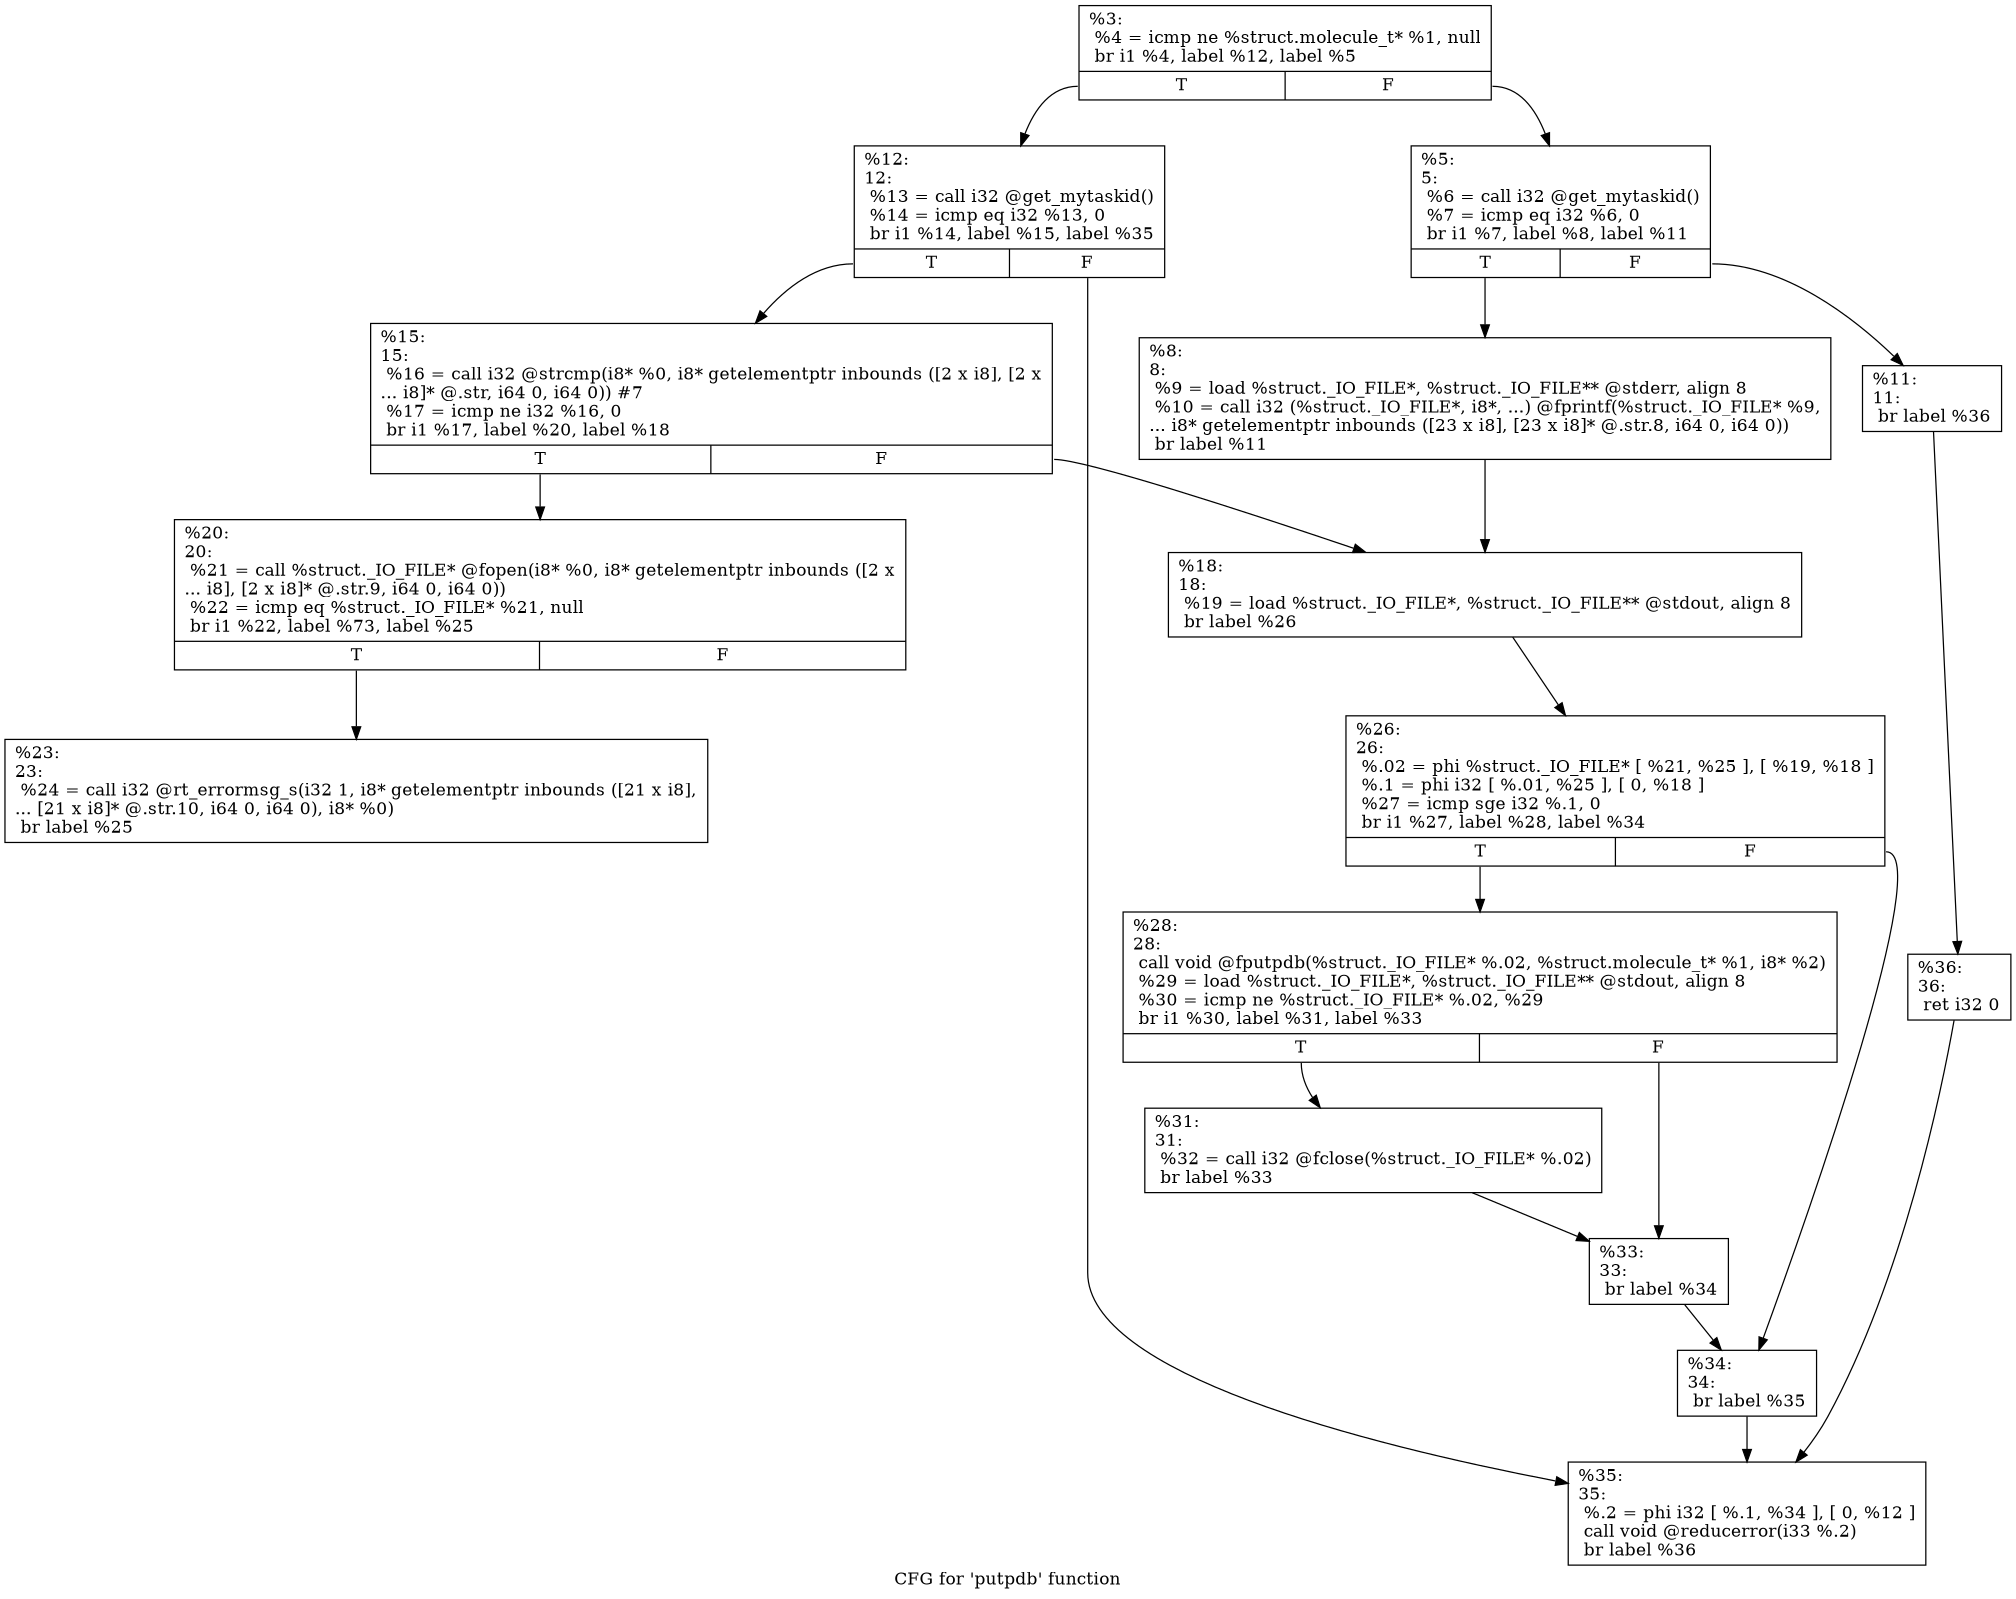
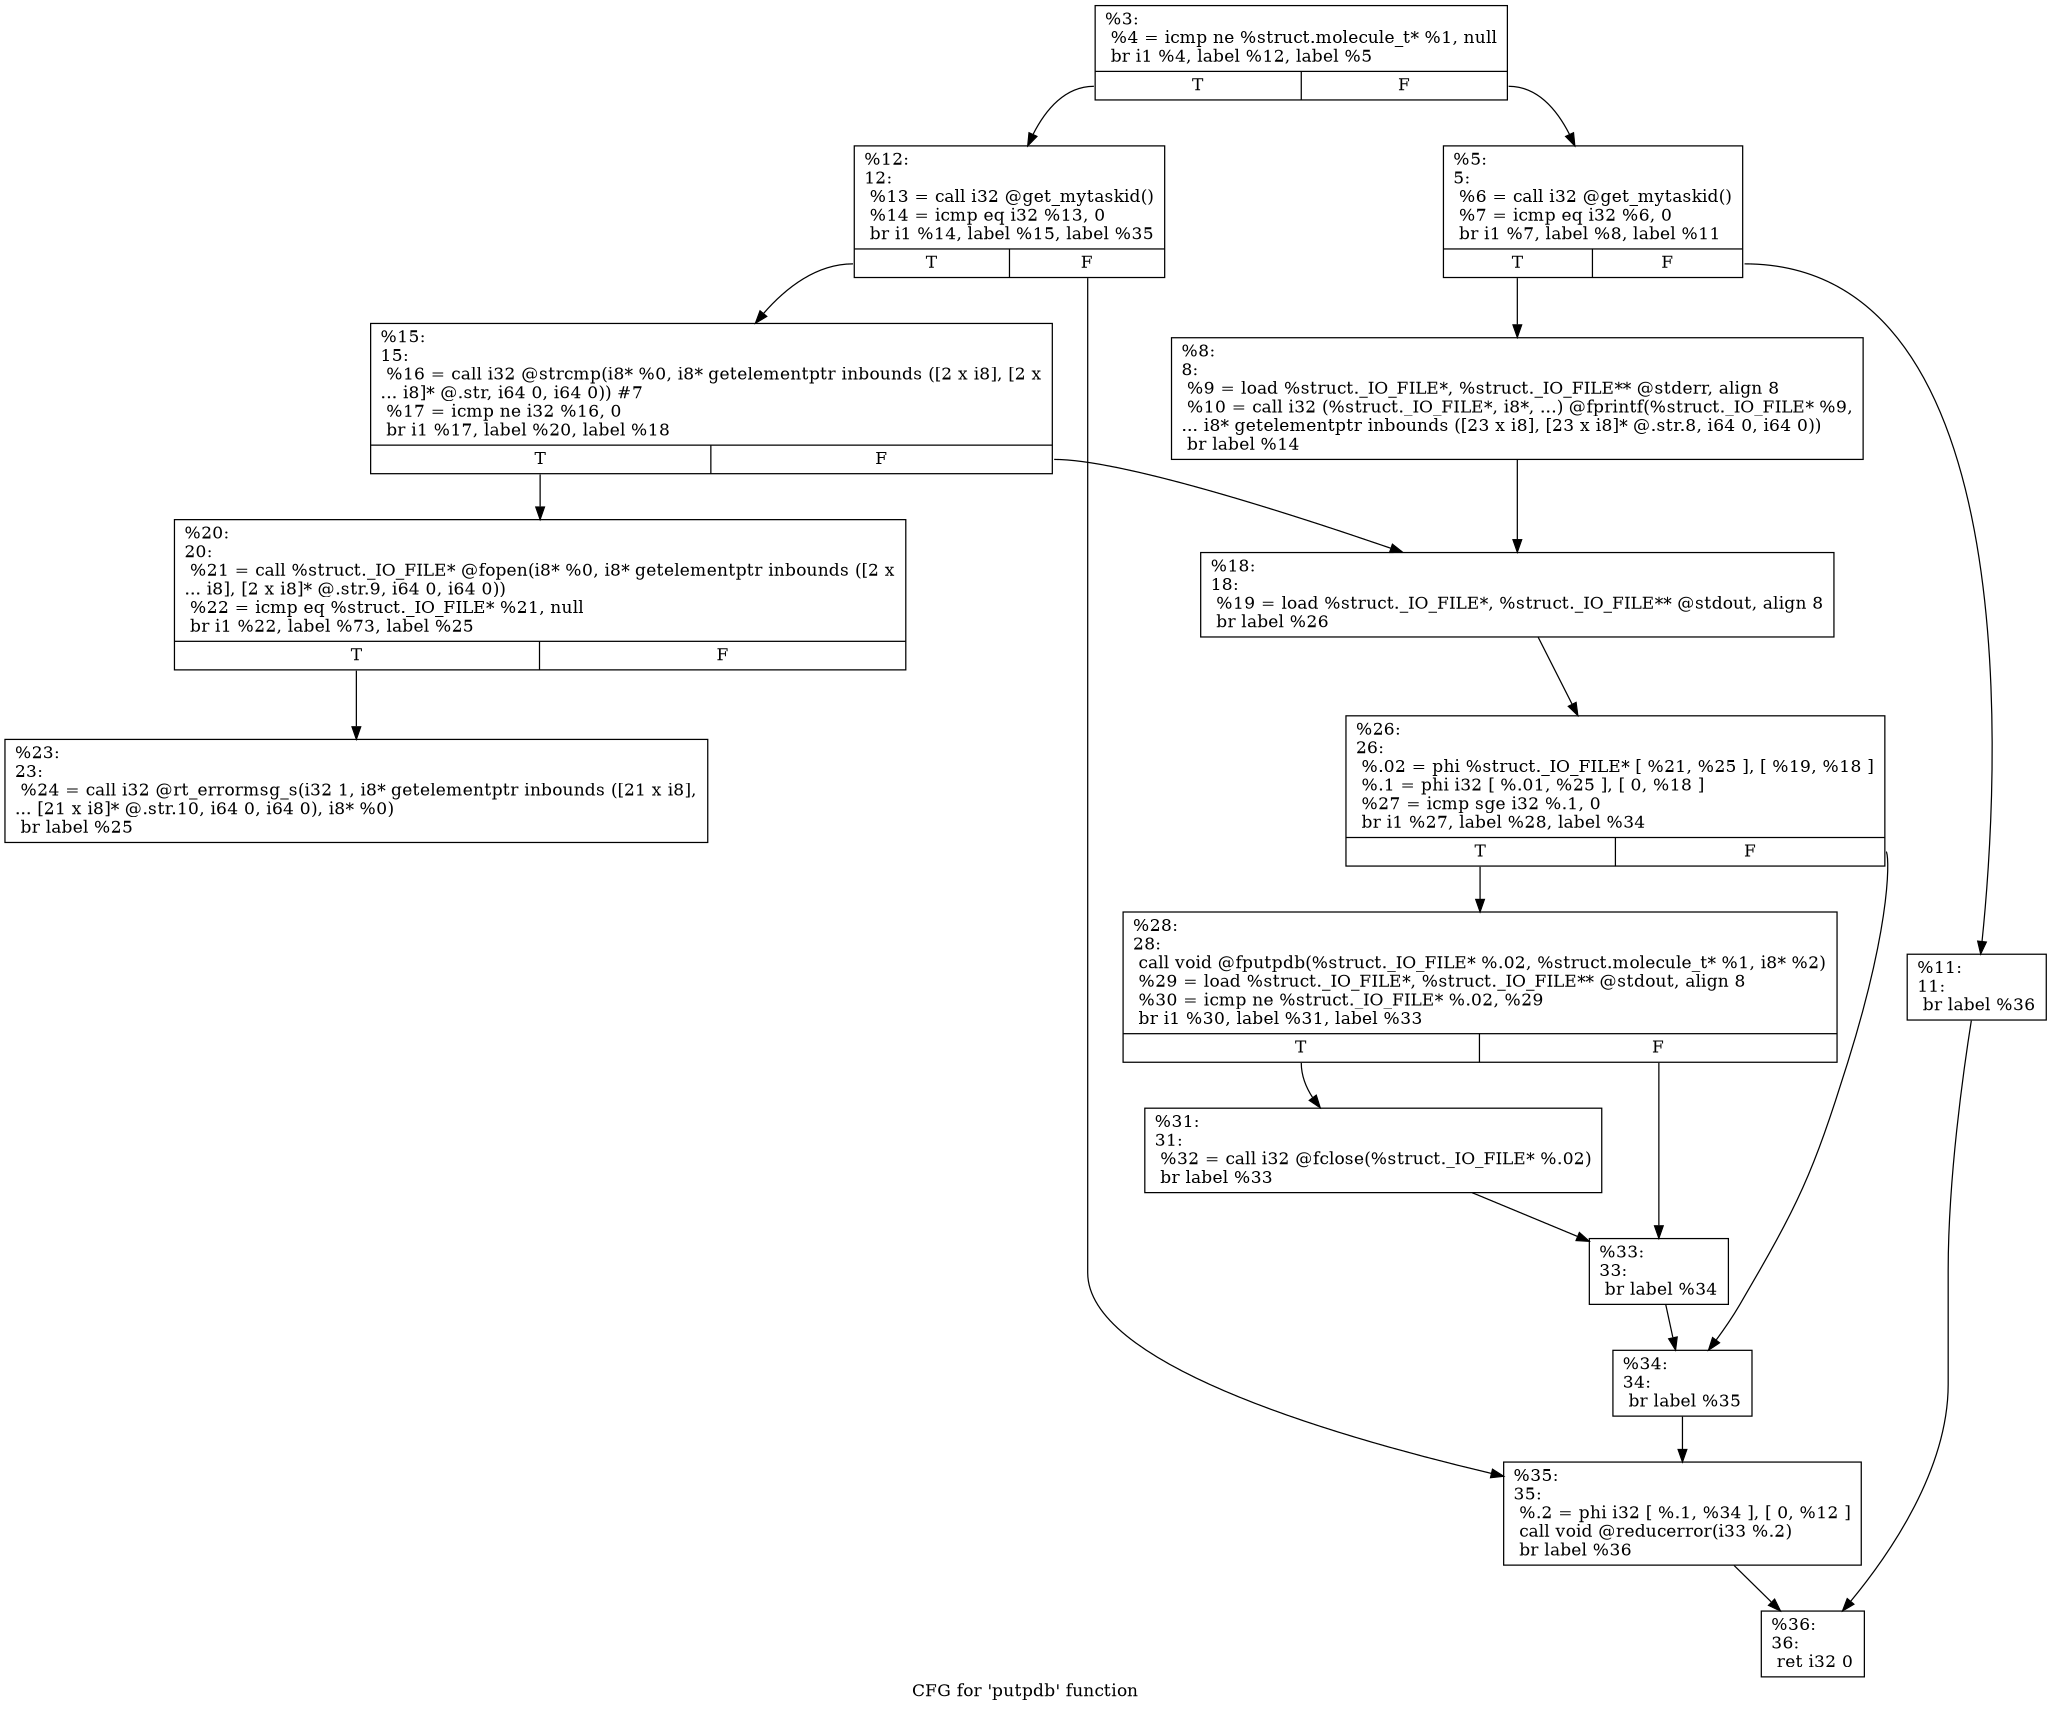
(1209, 445) -> (1241, 445)
(1899, 1244) -> (1753, 1584)
